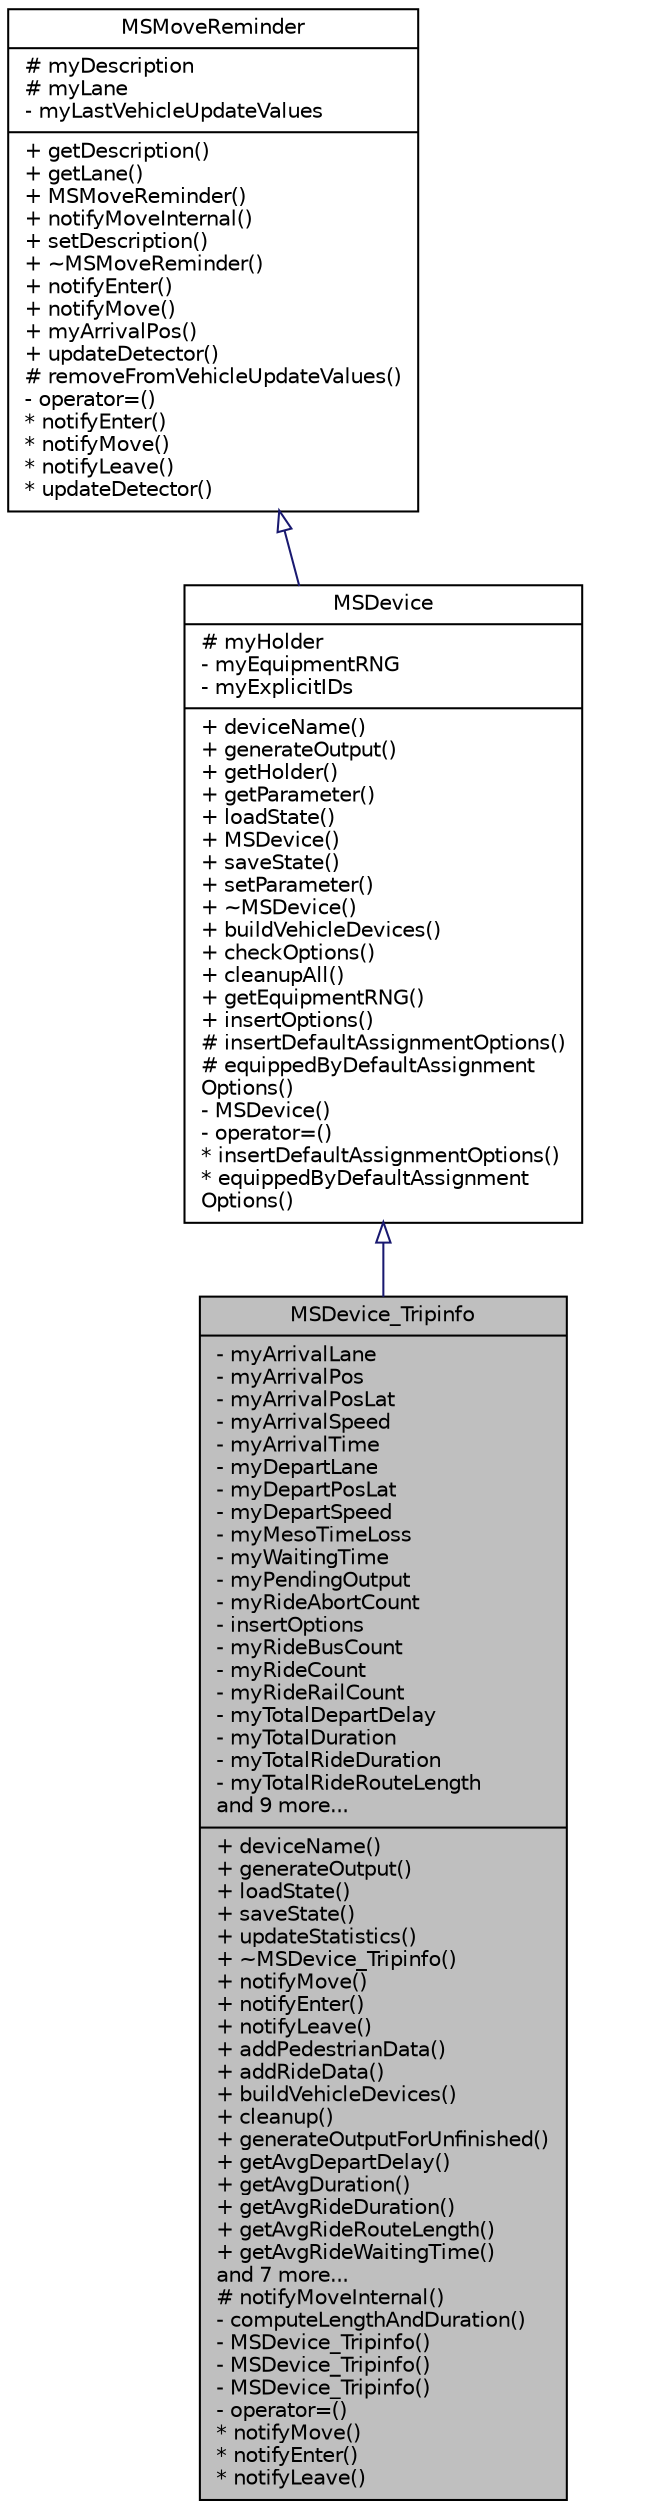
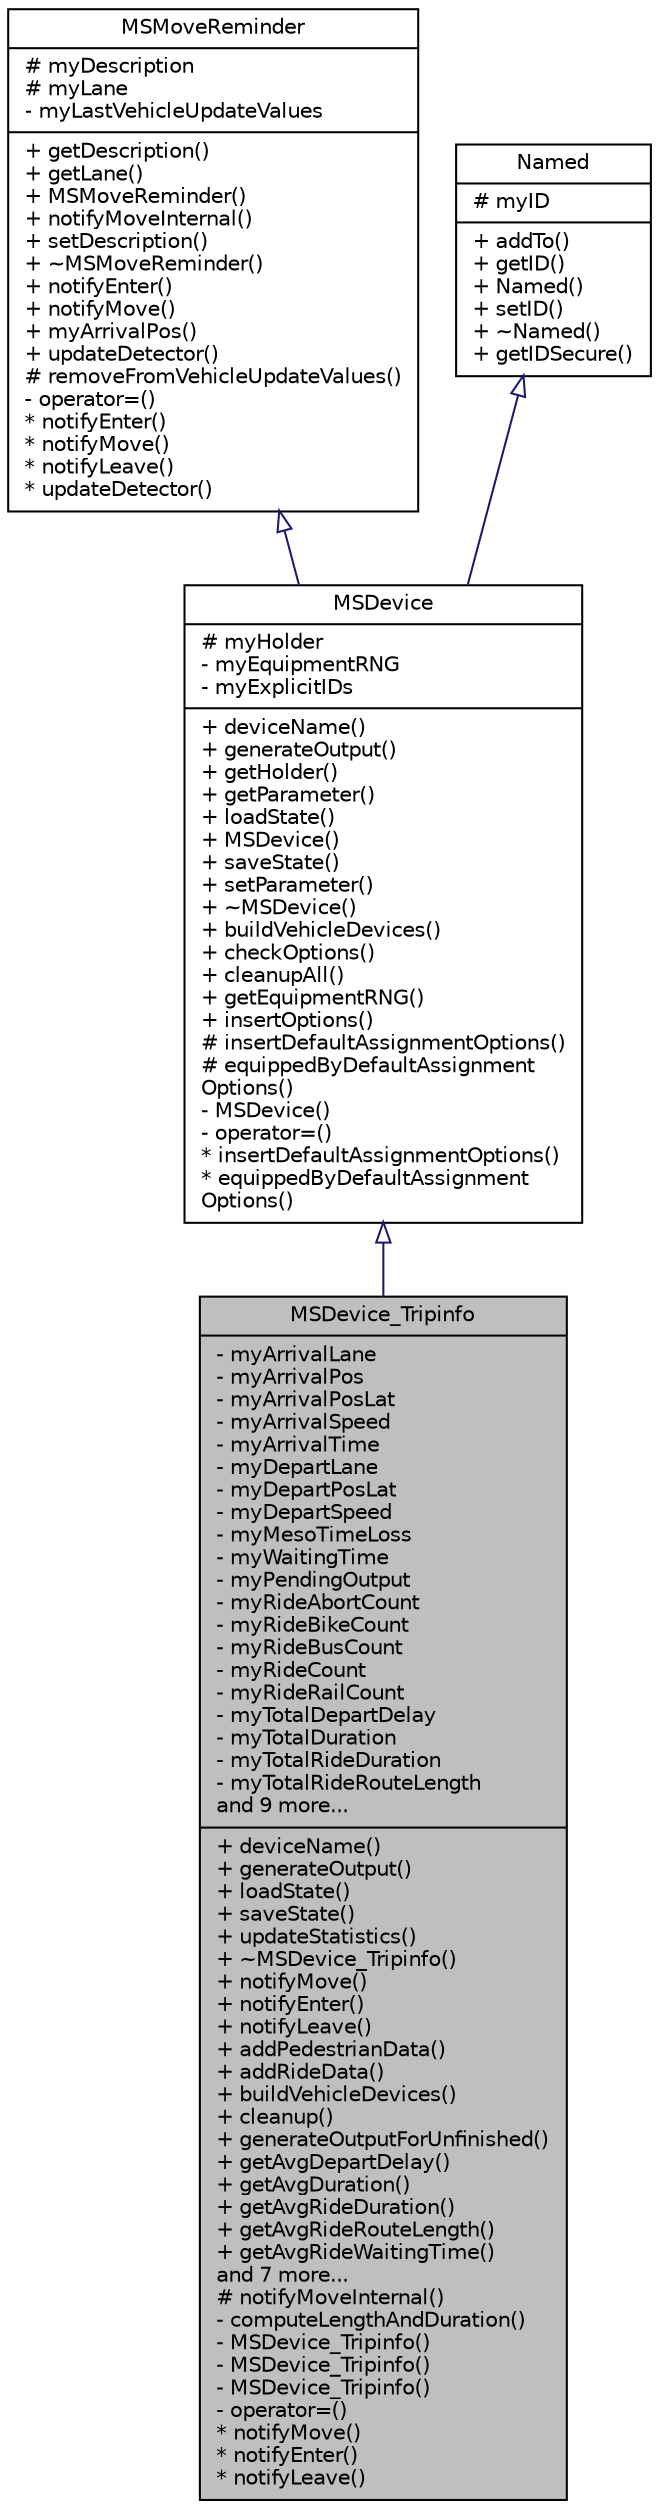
none -> (554, 260)
(291, 1626) -> (313, 1626)
